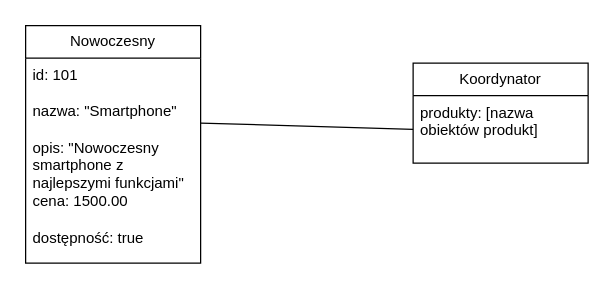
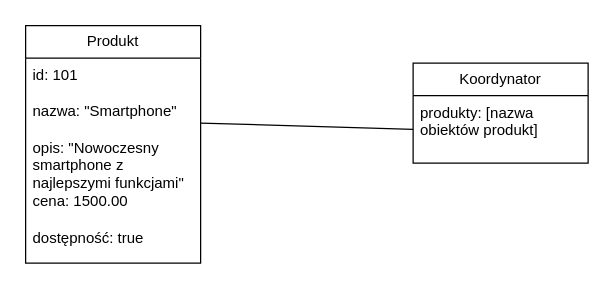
(113, 42) -> (113, 42)
